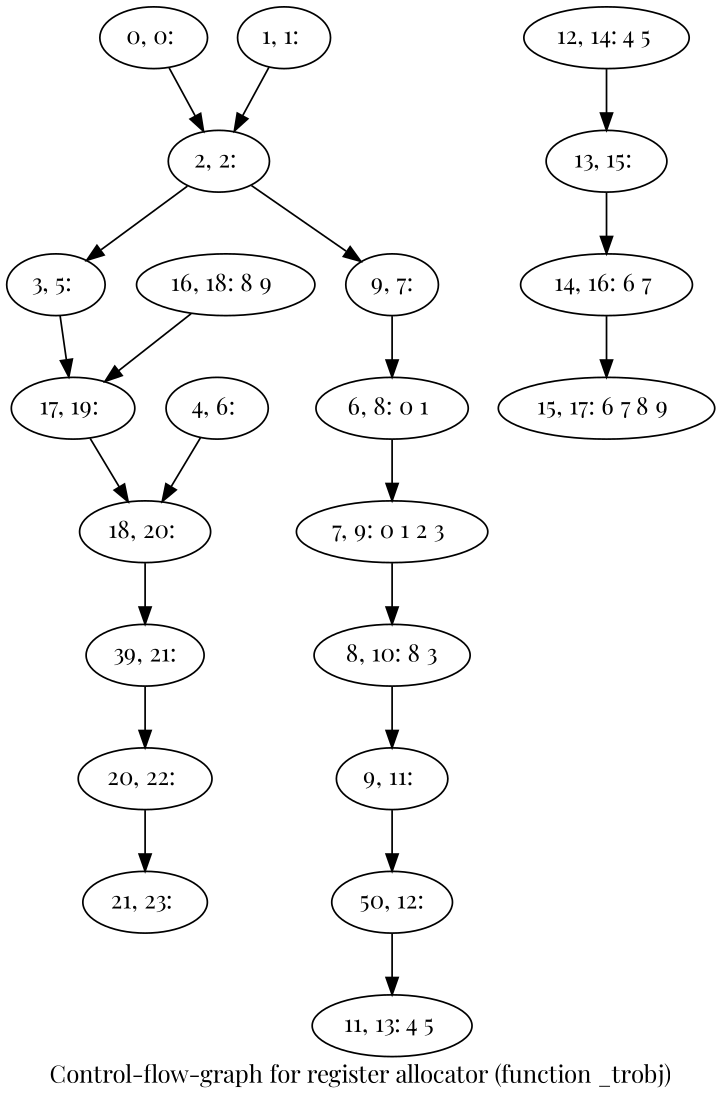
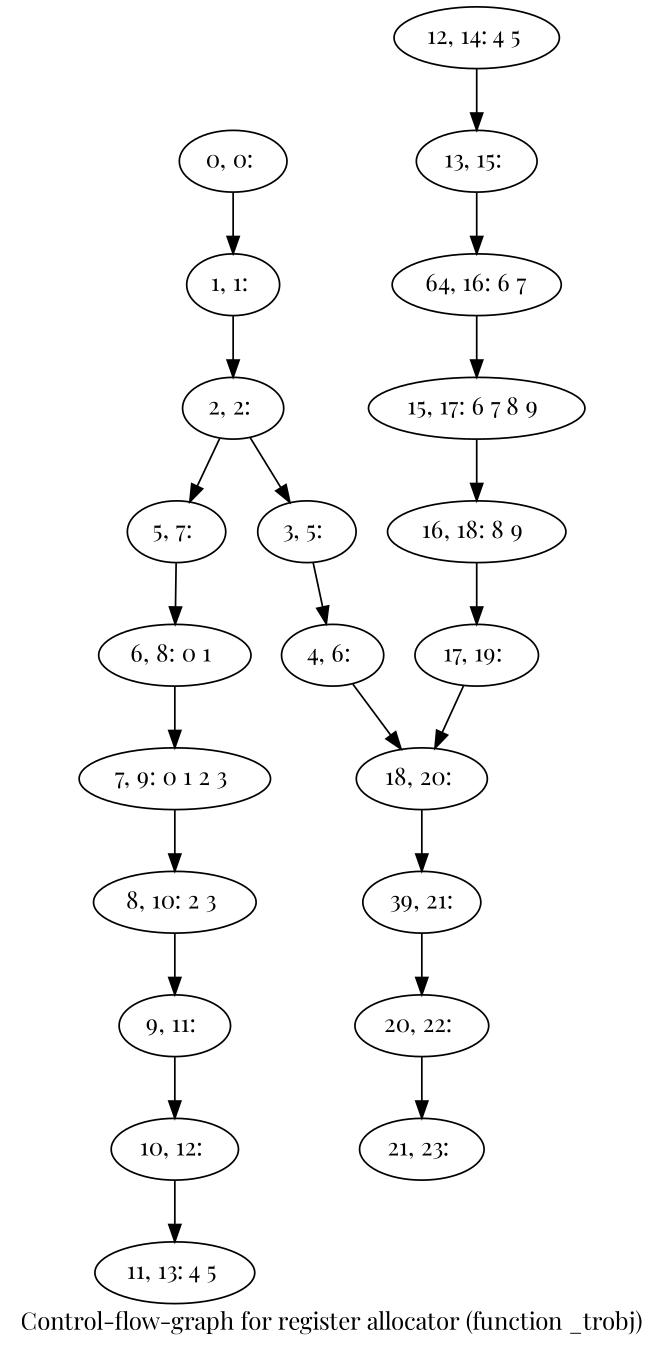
(182, 92) -> (233, 215)
(392, 285) -> (177, 532)
(607, 285) -> (477, 285)
(63, 338) -> (318, 585)
none -> (477, 462)
(392, 655) -> (175, 902)
(392, 902) -> (175, 1149)
